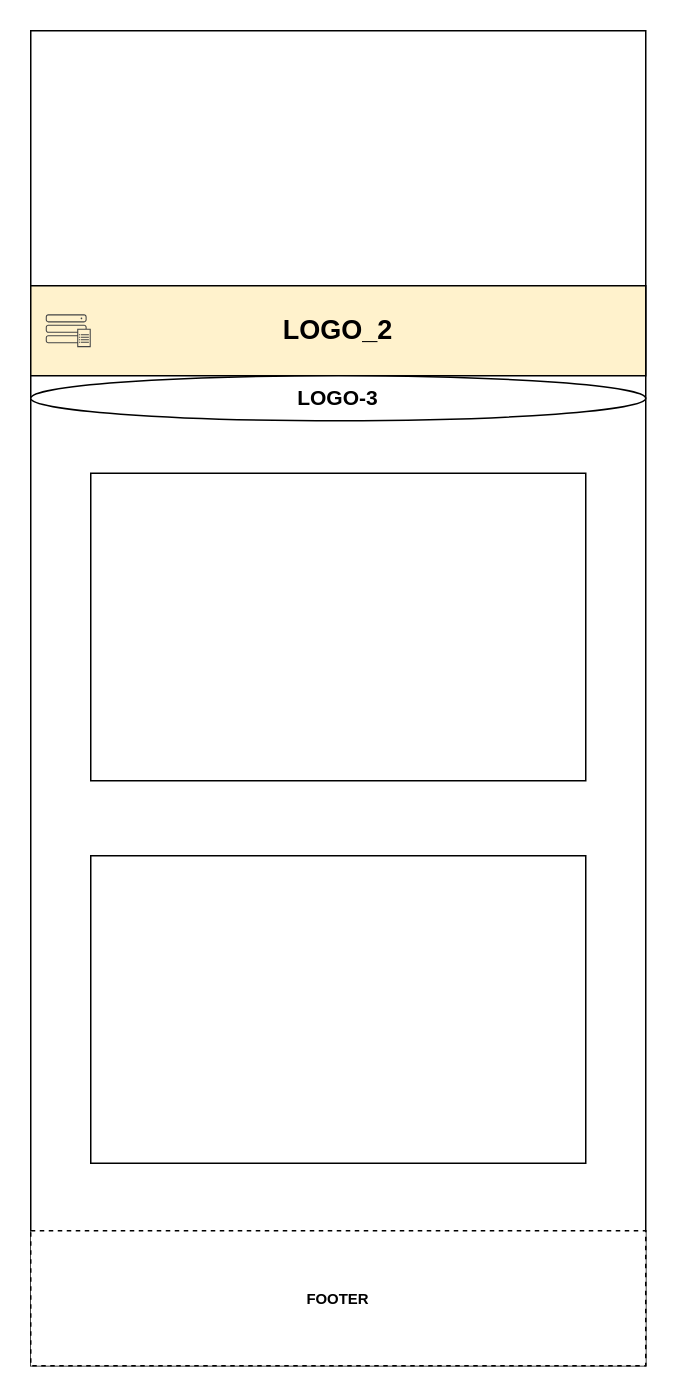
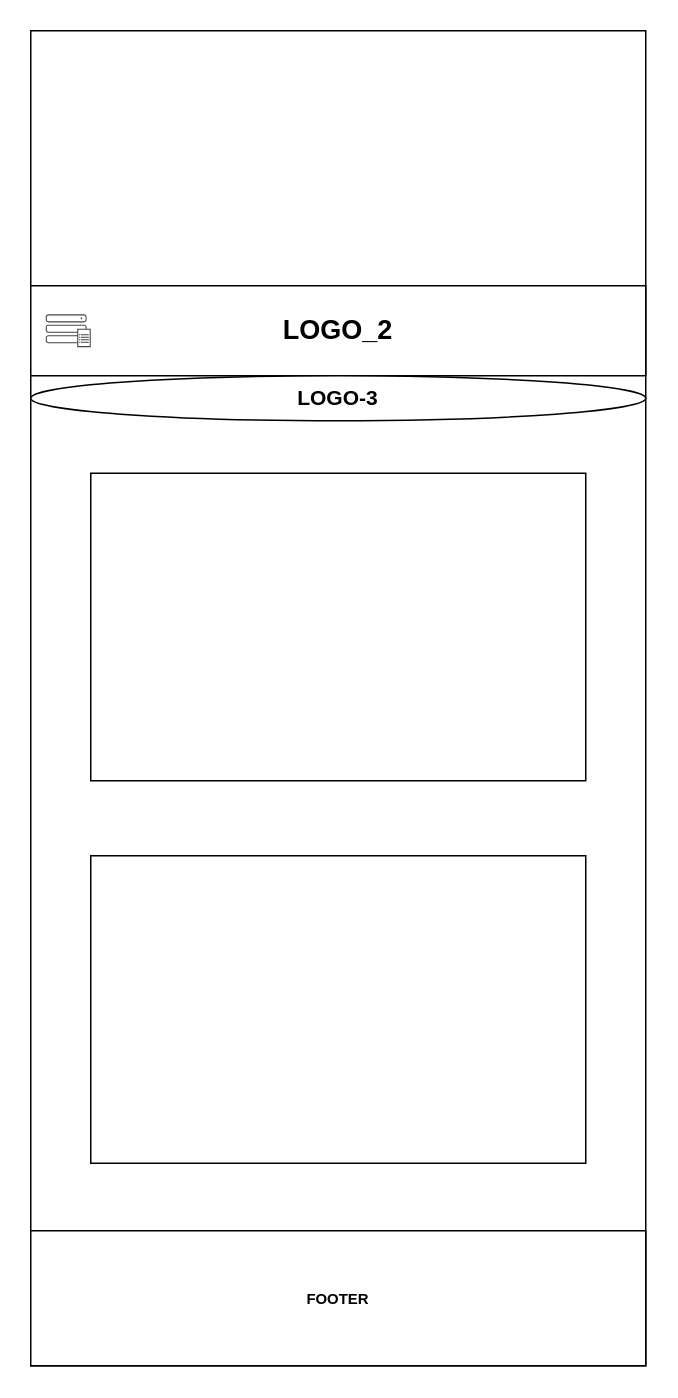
(338, 331) -> (338, 331)
(338, 1298) -> (338, 1298)
